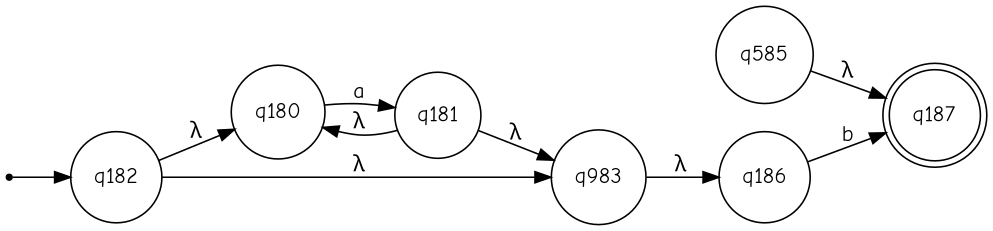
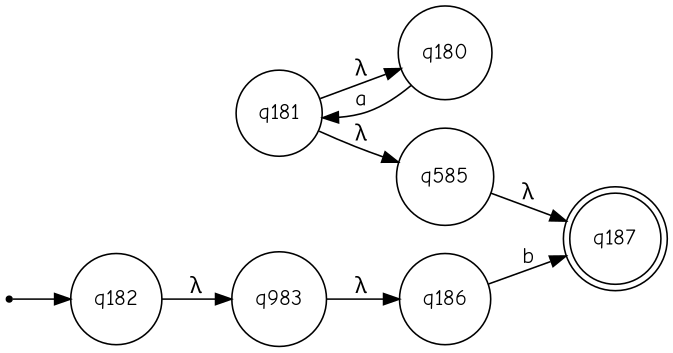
(509, 143) -> (351, 145)
(189, 148) -> none
